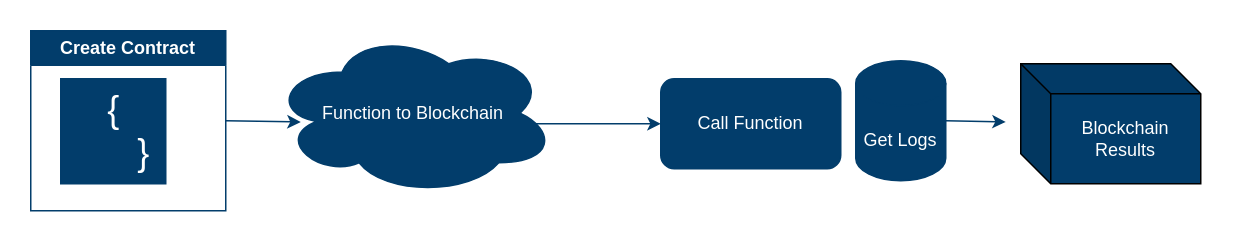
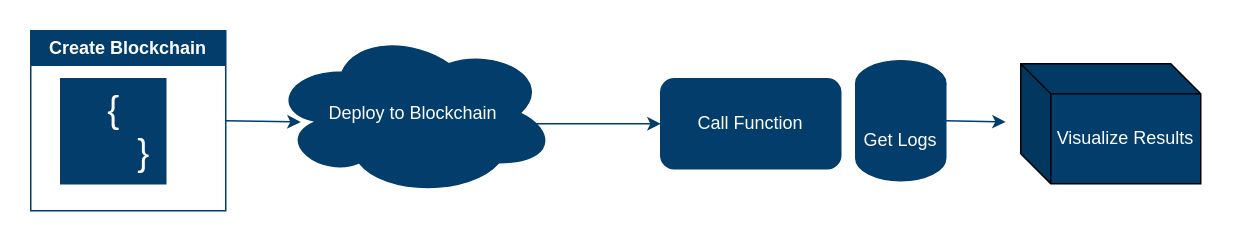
(128, 49) -> (128, 49)
(413, 113) -> (413, 113)
(1126, 139) -> (1126, 139)
